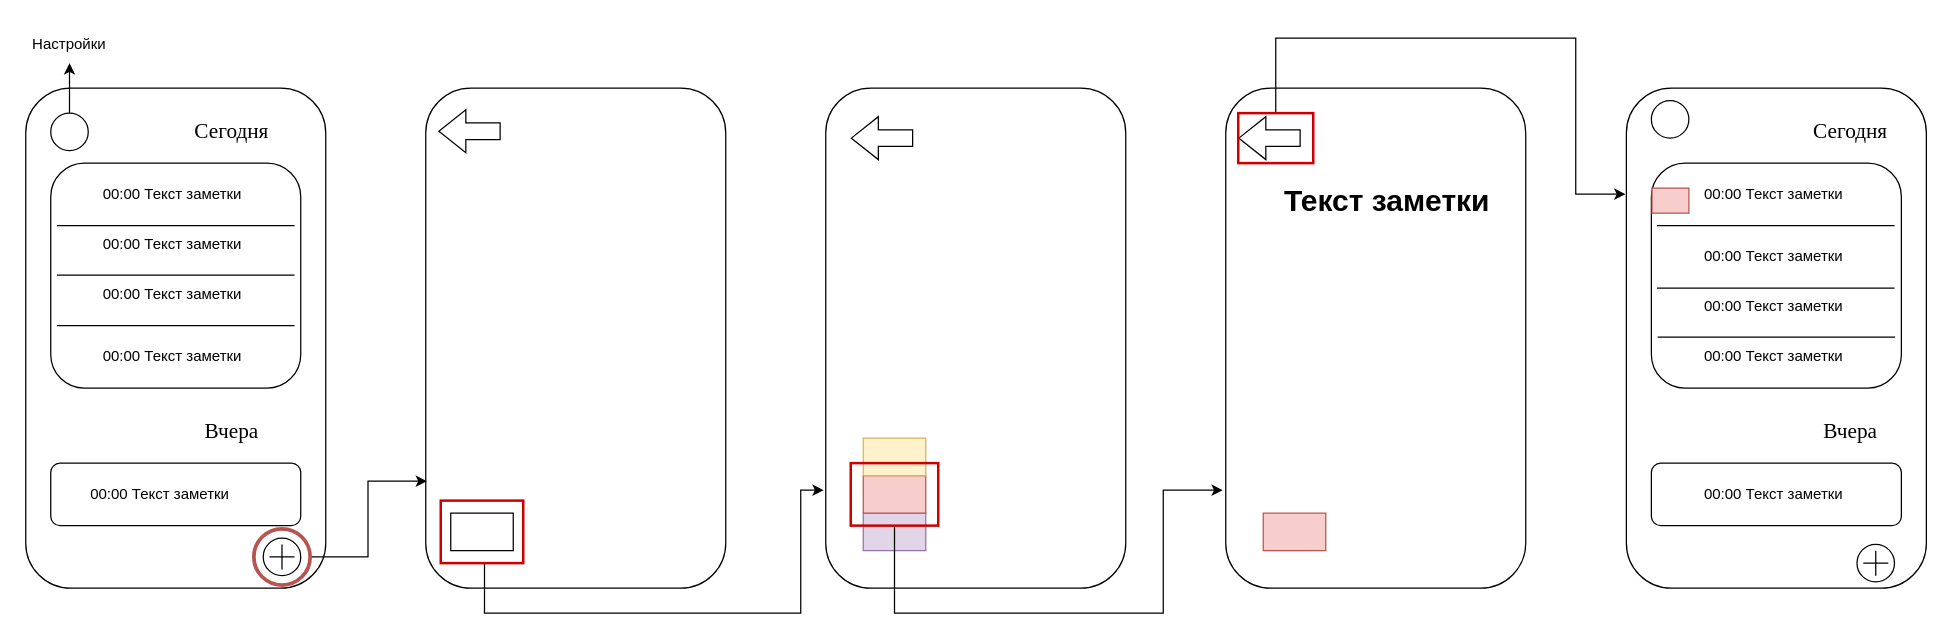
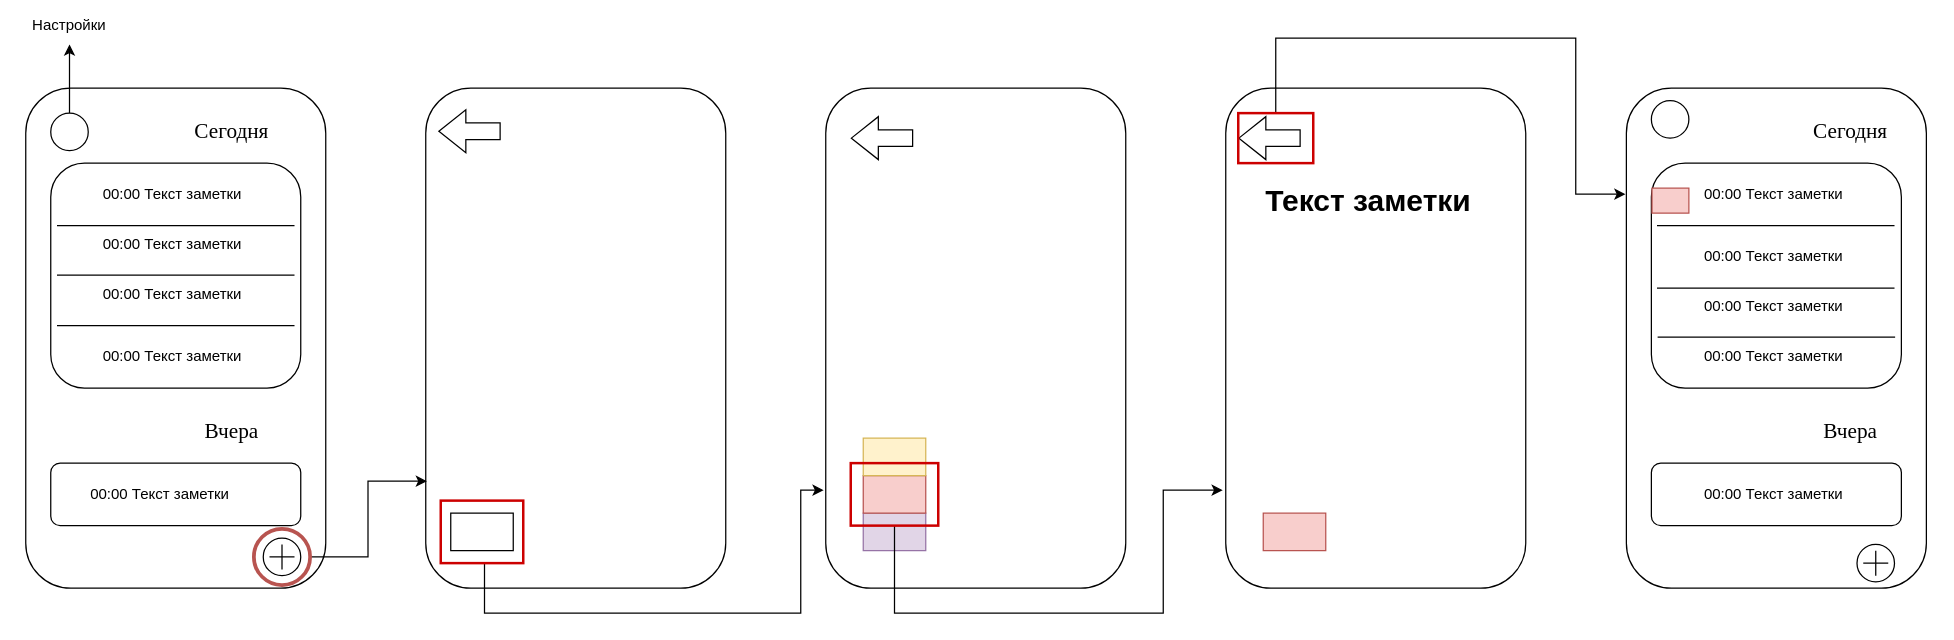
(69, 44) -> (69, 26)
(1394, 251) -> (1376, 251)
